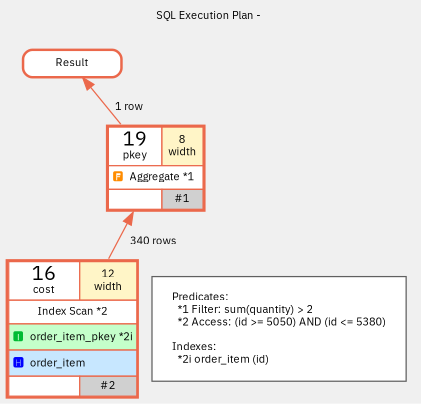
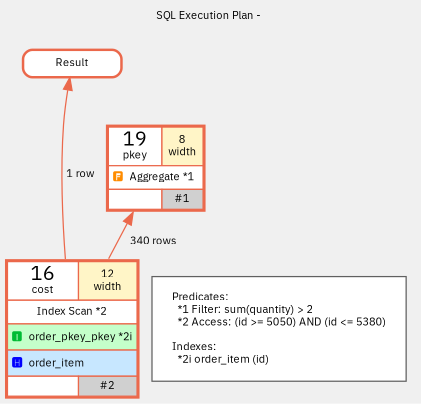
(106, 106) -> (62, 174)
(82, 337) -> (81, 337)
